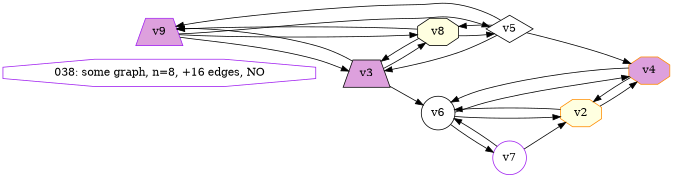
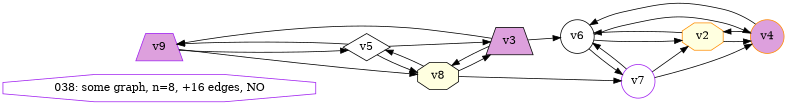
(330, 27) -> (536, 79)
(576, 45) -> (701, 65)
(262, 48) -> none
(649, 71) -> (767, 37)
